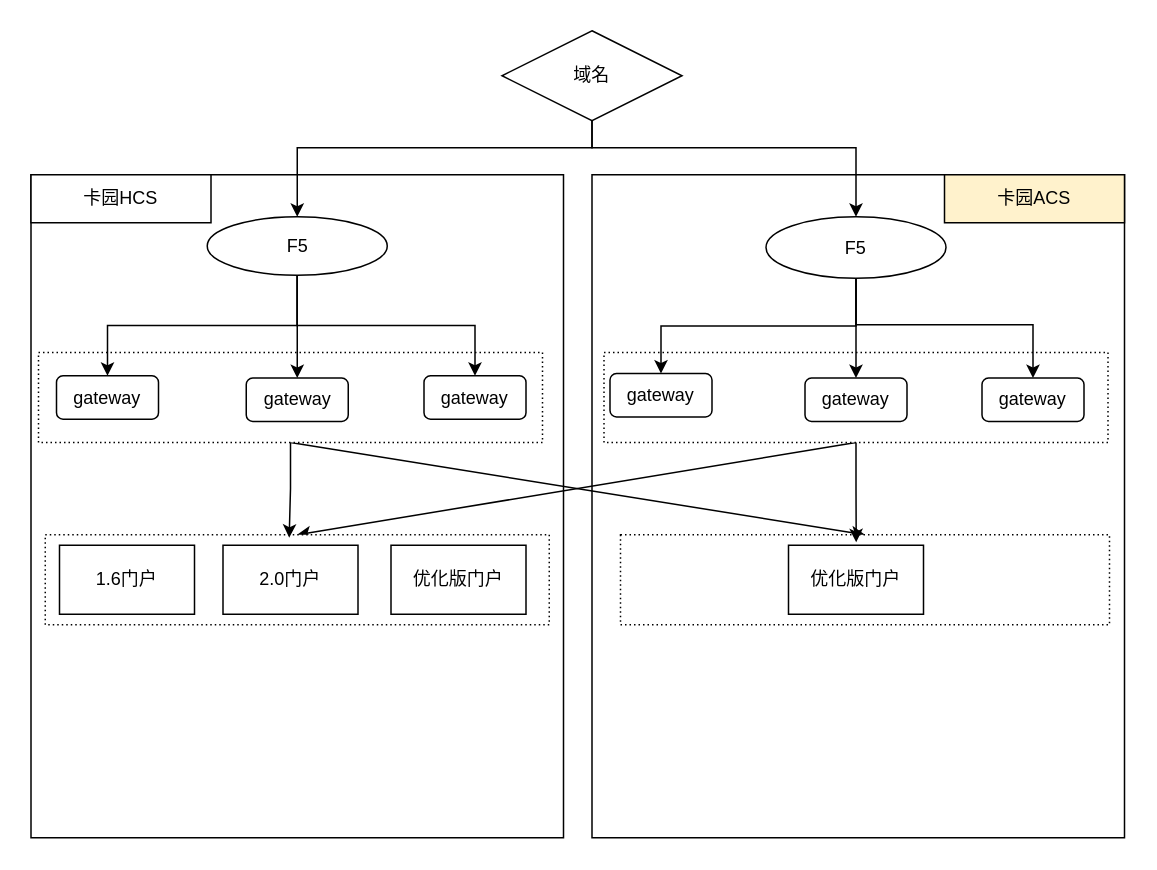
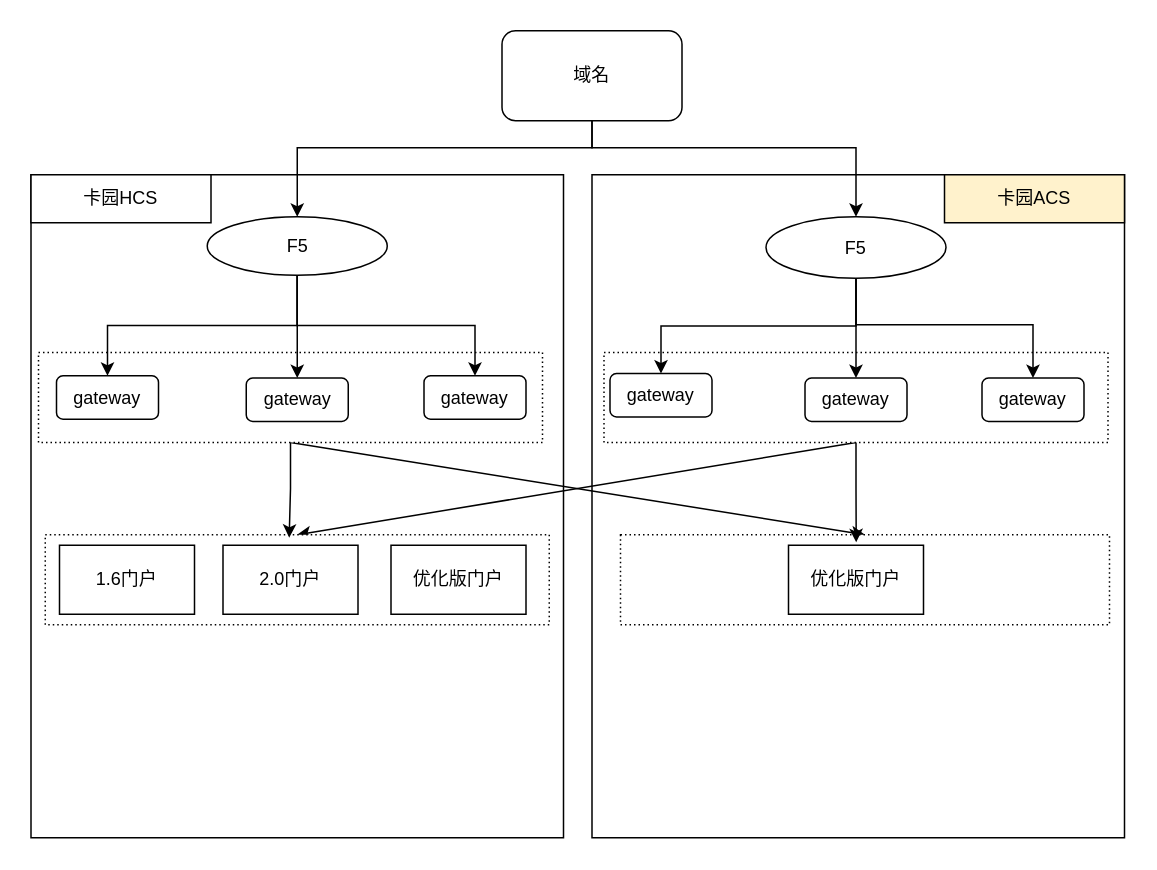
(592, 76) -> (592, 76)
